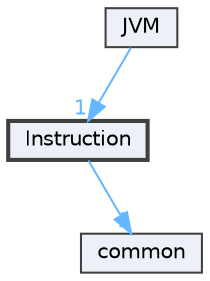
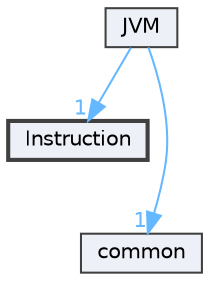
(104, 188) -> (167, 130)
